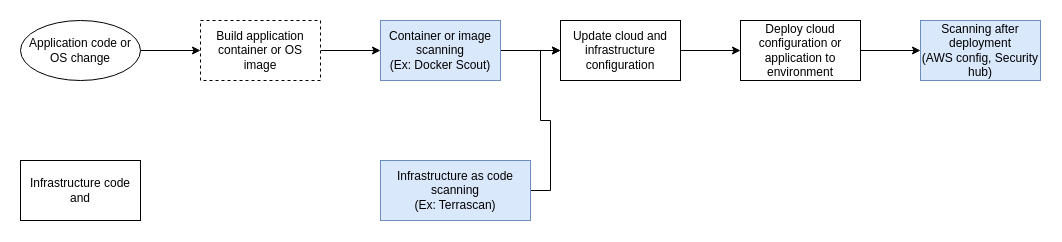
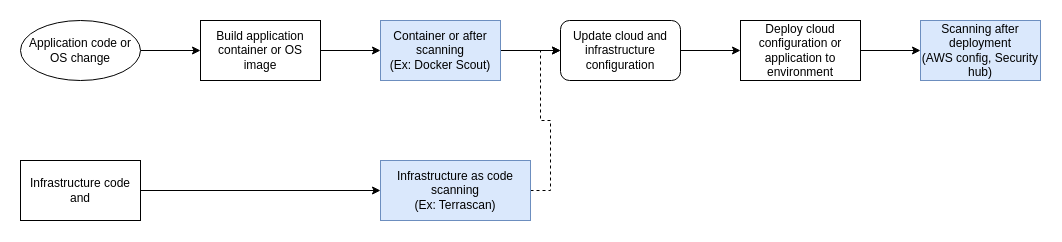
(261, 51) -> (261, 51)
(441, 51) -> (441, 51)
(621, 51) -> (621, 51)
(551, 126) -> (551, 126)
none -> (257, 191)
